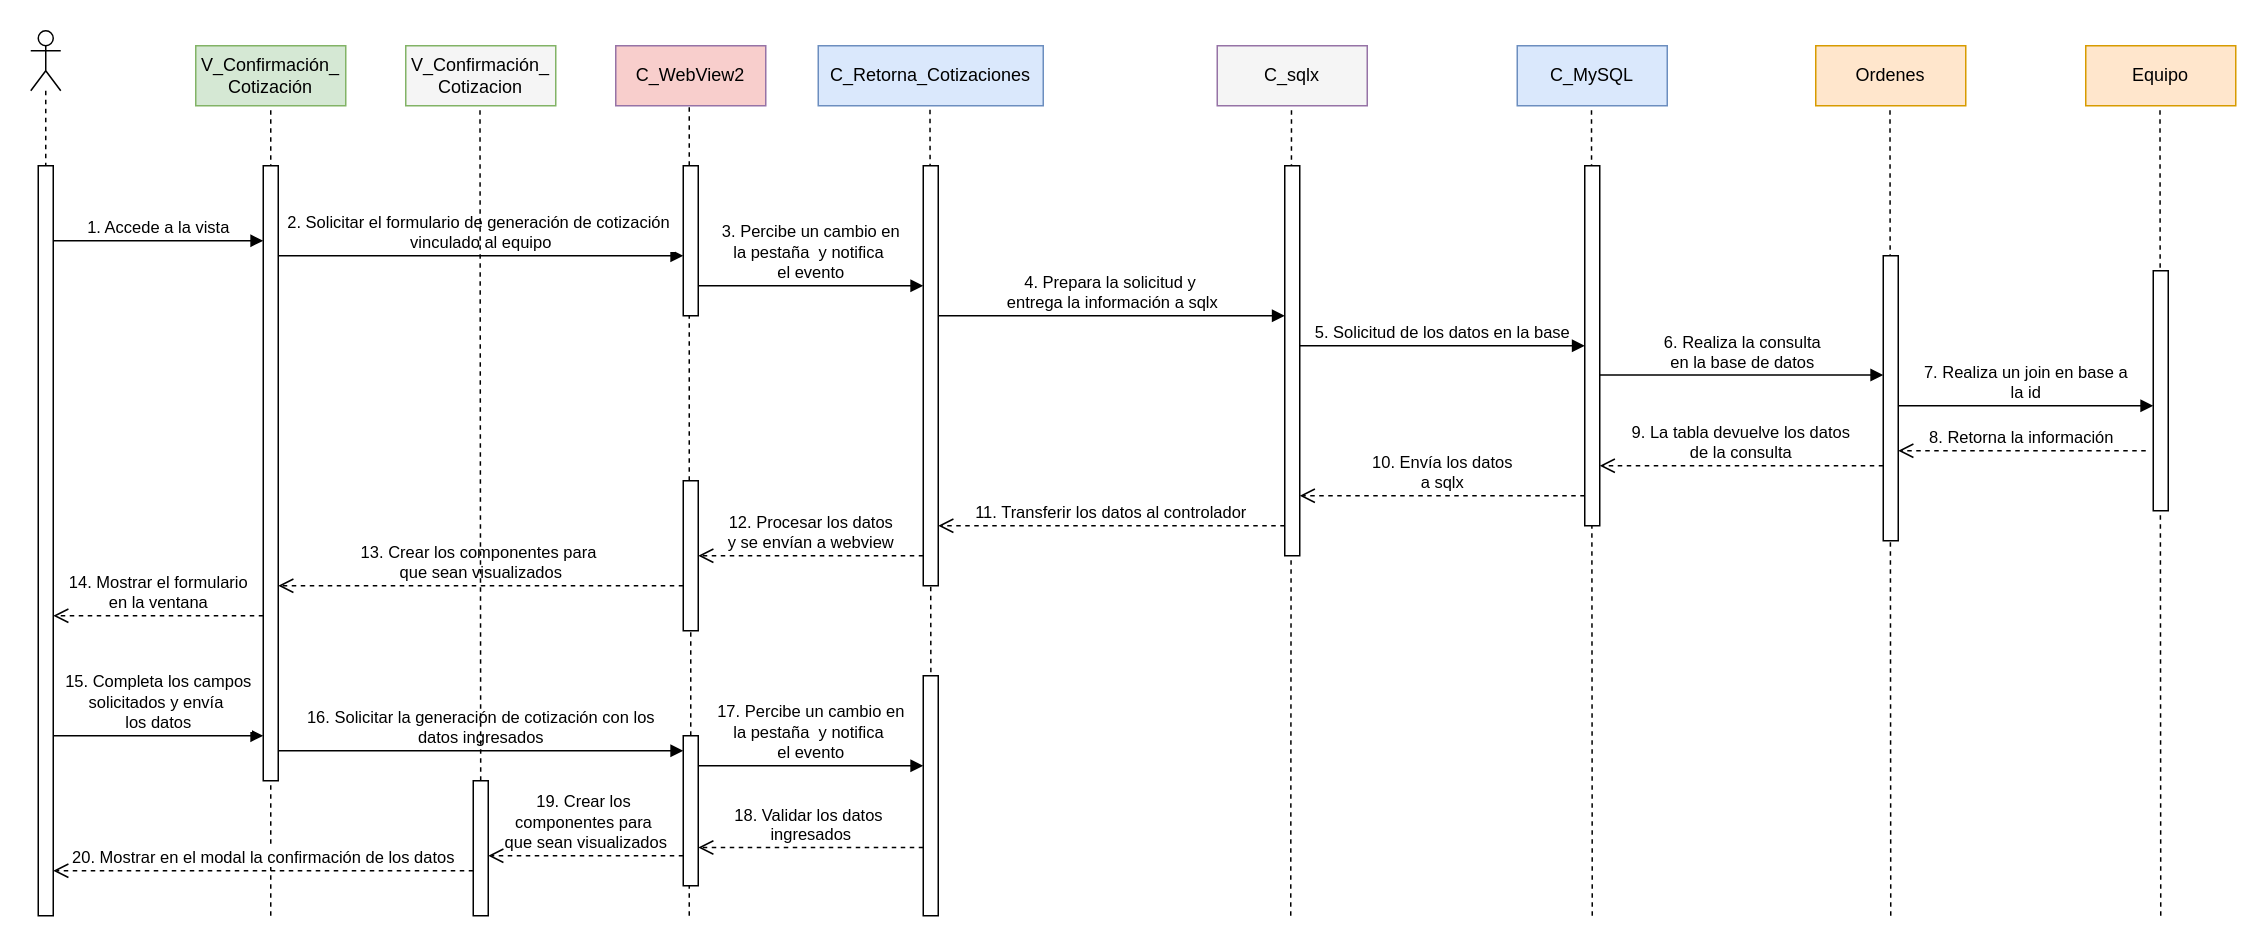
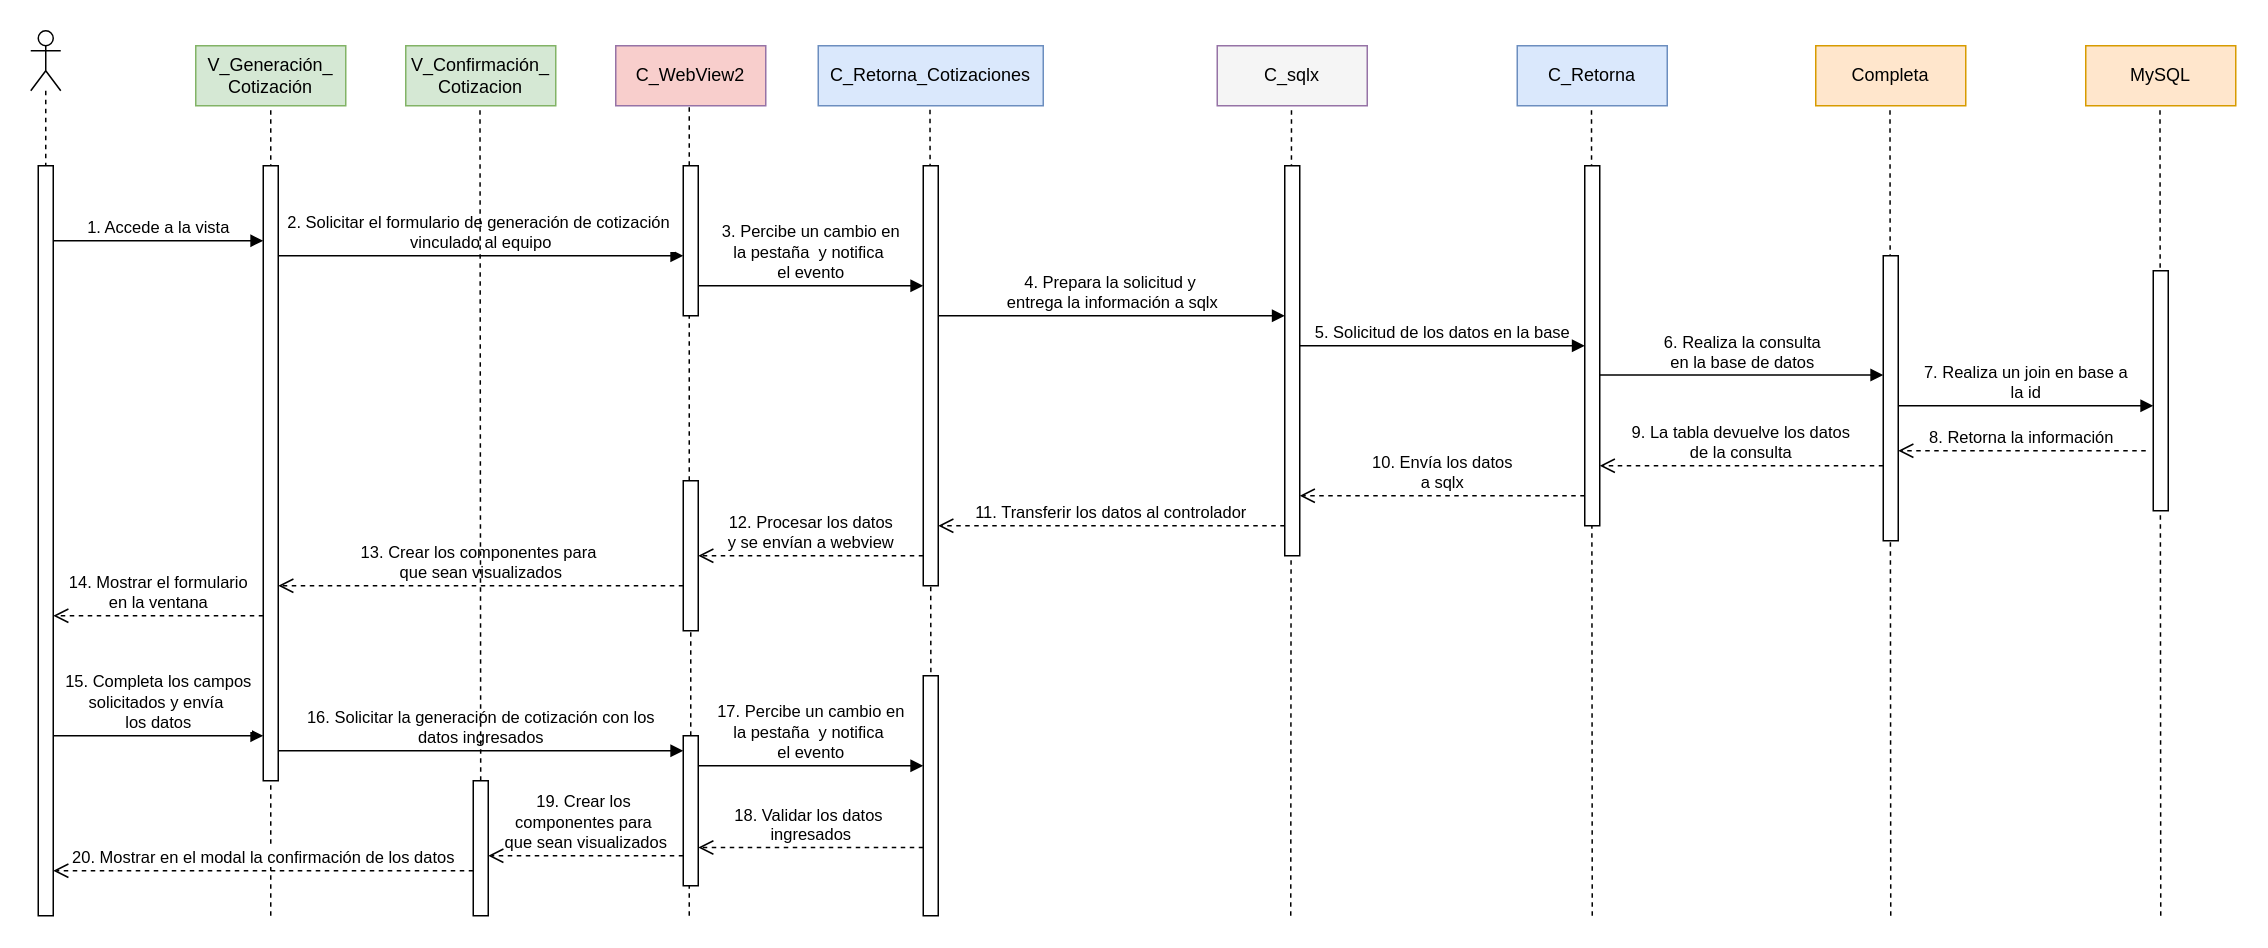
(271, 76) -> (271, 76)
(481, 76) -> (481, 76)
(1592, 76) -> (1592, 76)
(1891, 76) -> (1891, 76)
(2161, 76) -> (2161, 76)
